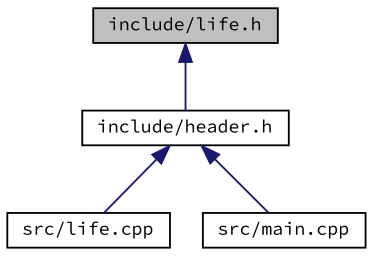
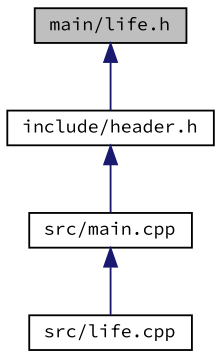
(186, 26) -> (111, 26)
(130, 186) -> (111, 291)
